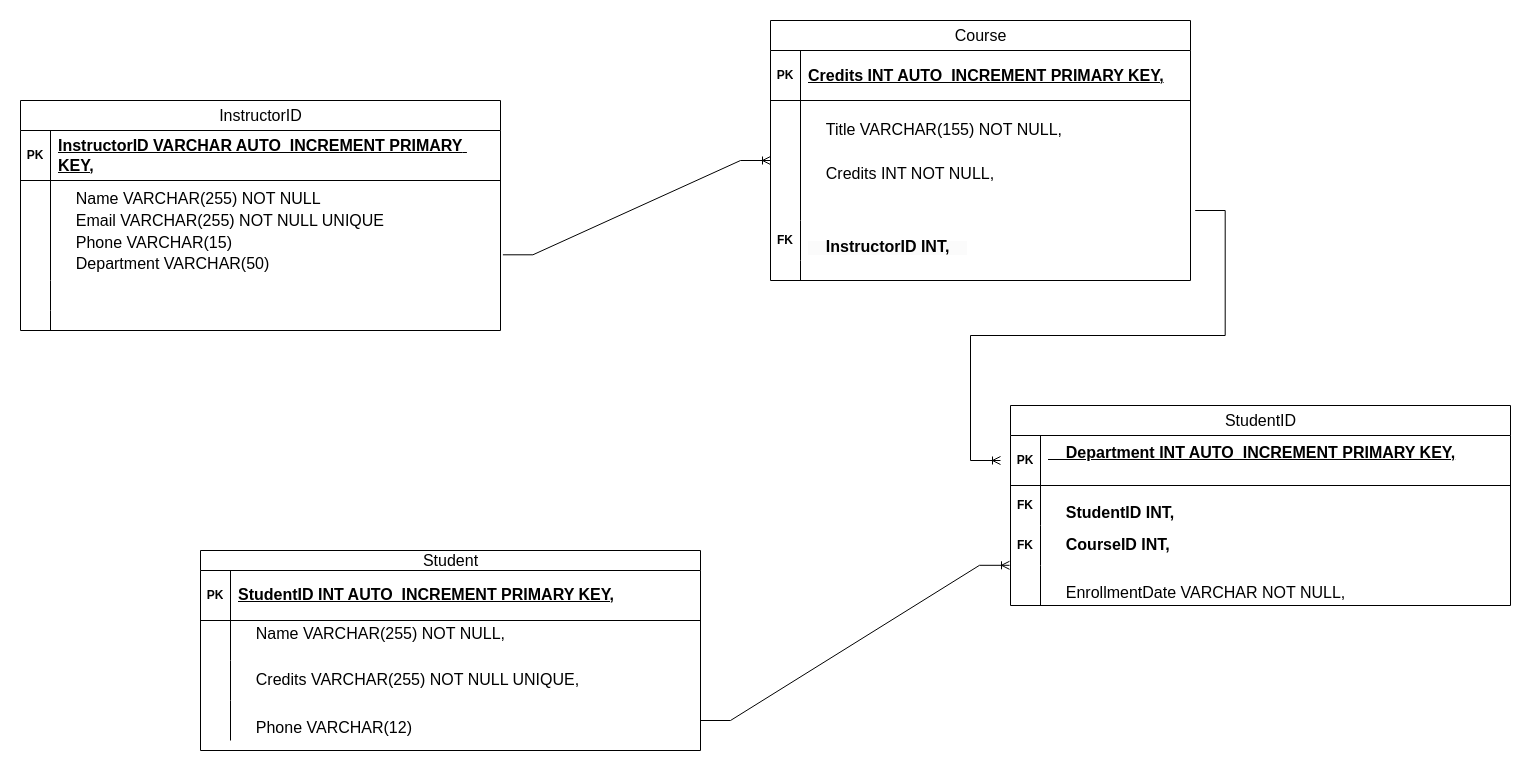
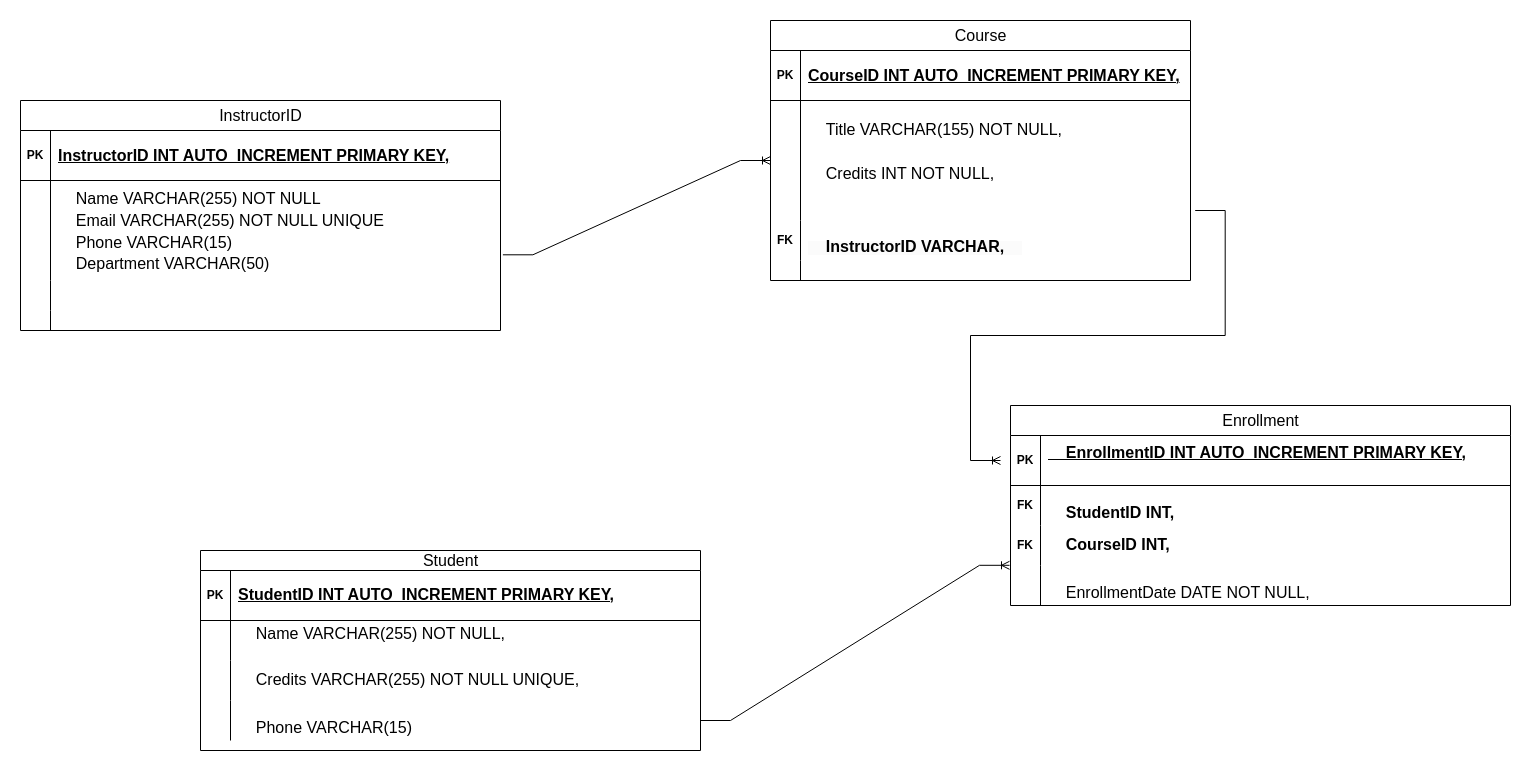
(930, 76) -> (935, 76)
(212, 156) -> (199, 156)
(863, 241) -> (876, 241)
(1261, 421) -> (1261, 421)
(1182, 461) -> (1185, 461)
(1147, 586) -> (1137, 586)
(294, 721) -> (294, 721)
